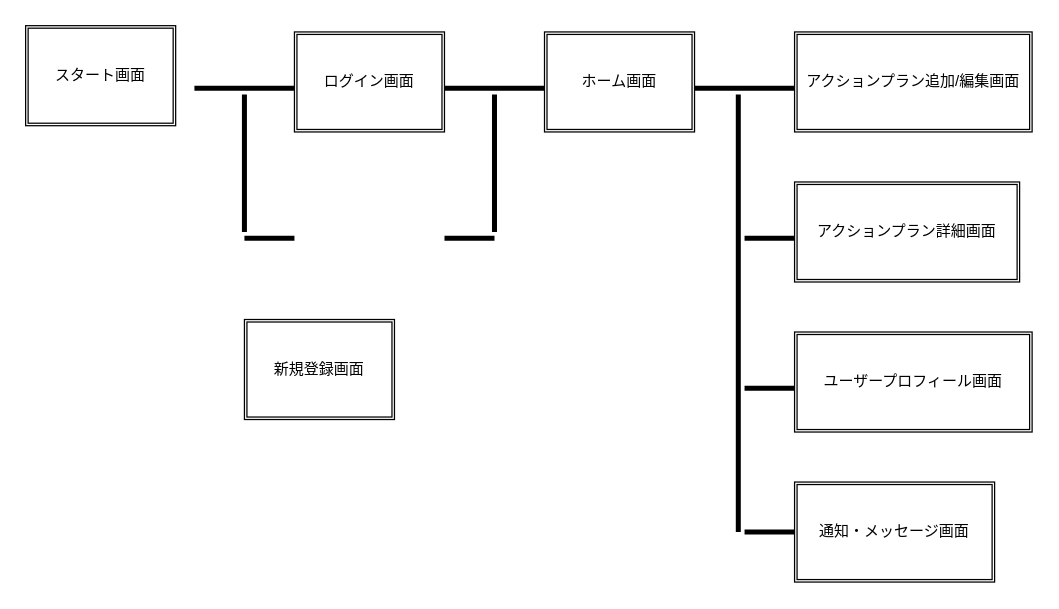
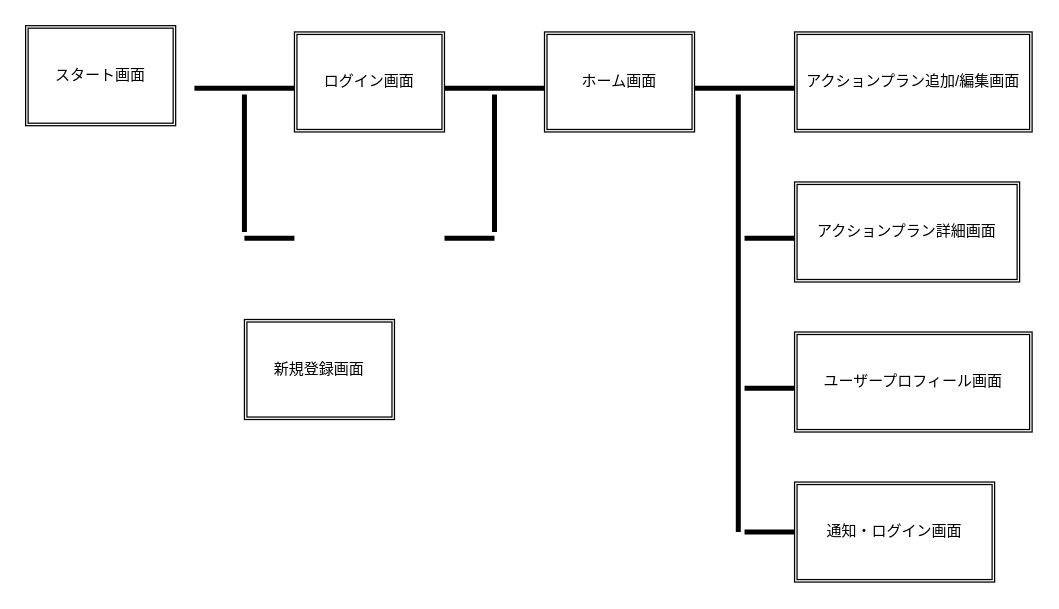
(894, 532) -> (894, 532)
